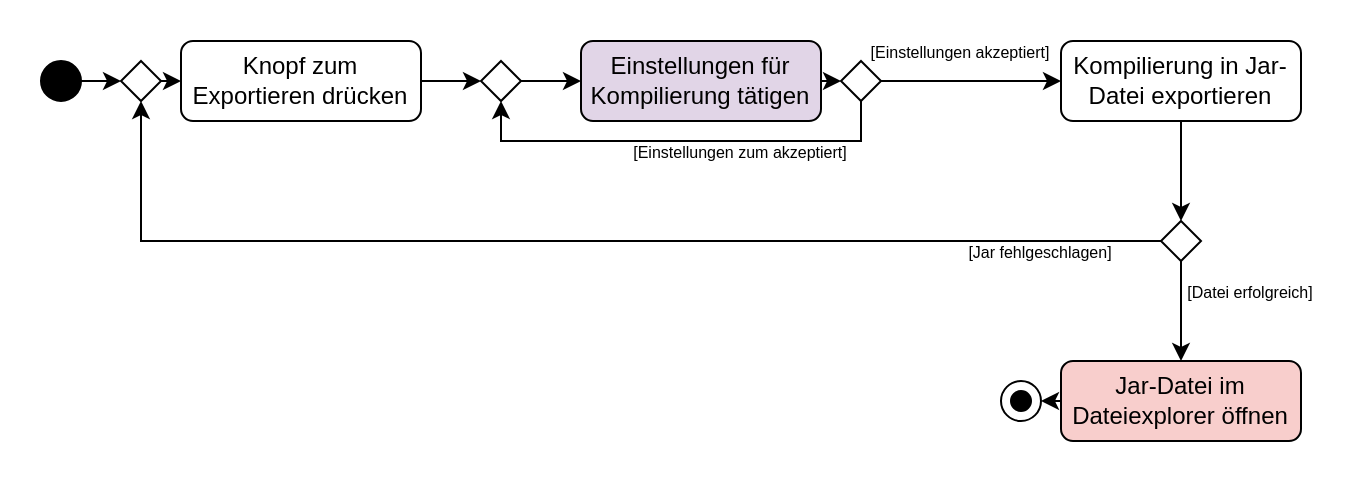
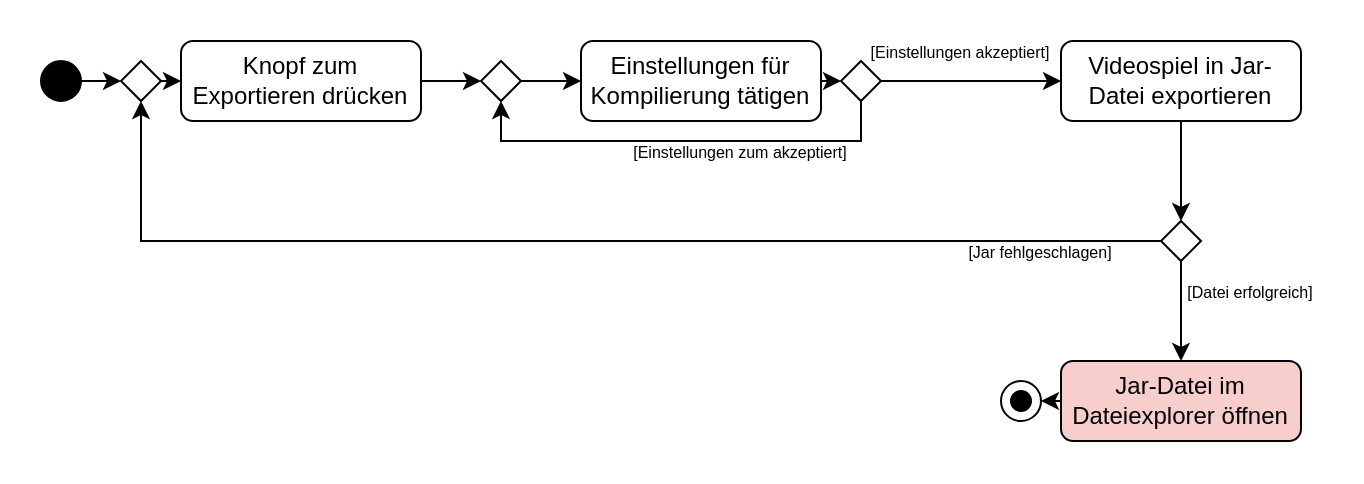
(701, 81) -> (701, 81)
(1181, 81) -> (1181, 81)
